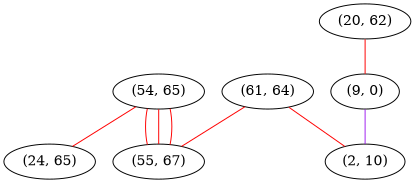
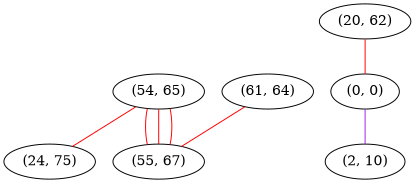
(365, 92) -> (365, 92)
(317, 127) -> none
(50, 162) -> (50, 162)
